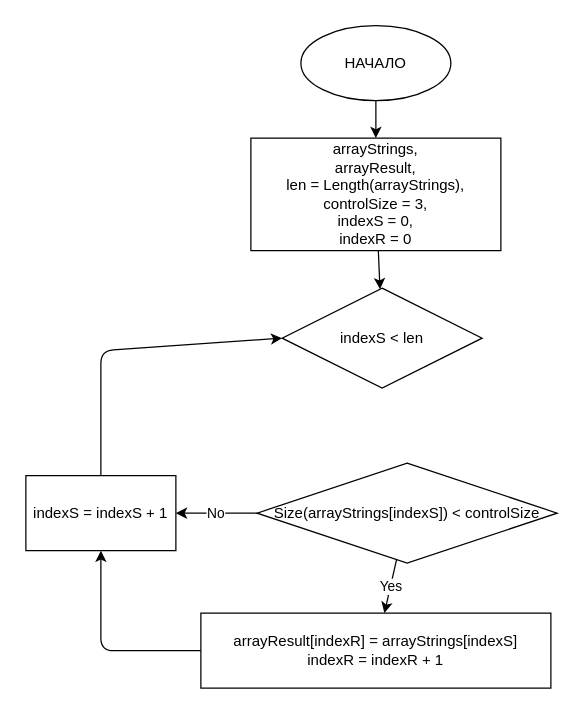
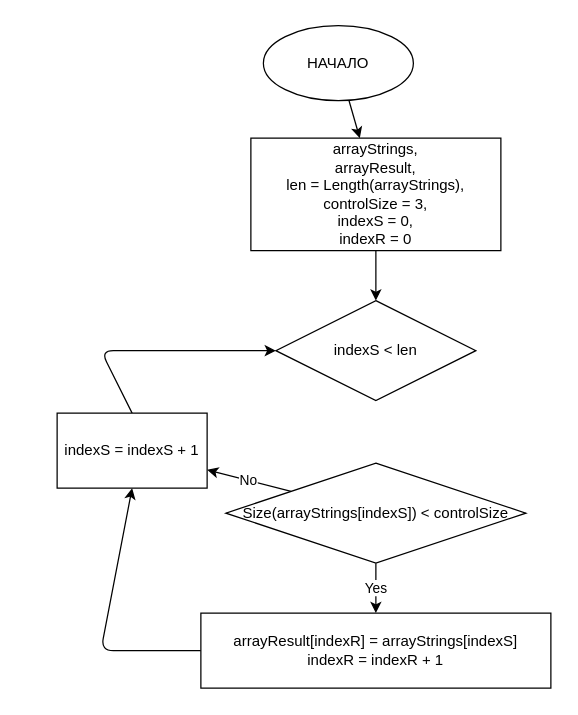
(376, 63) -> (338, 63)
(382, 338) -> (376, 351)
(101, 513) -> (132, 451)
(407, 513) -> (376, 513)
